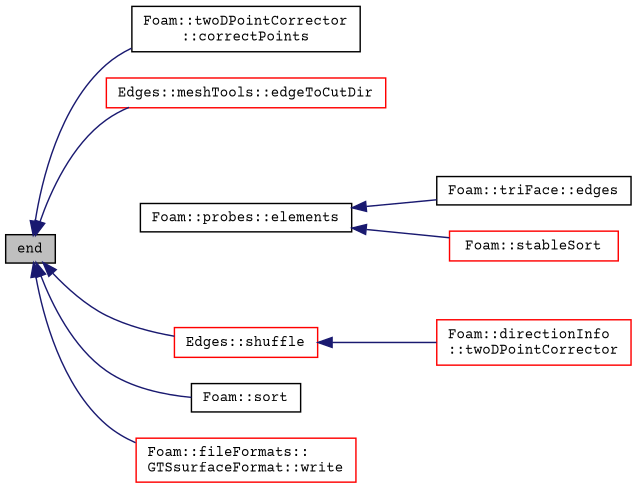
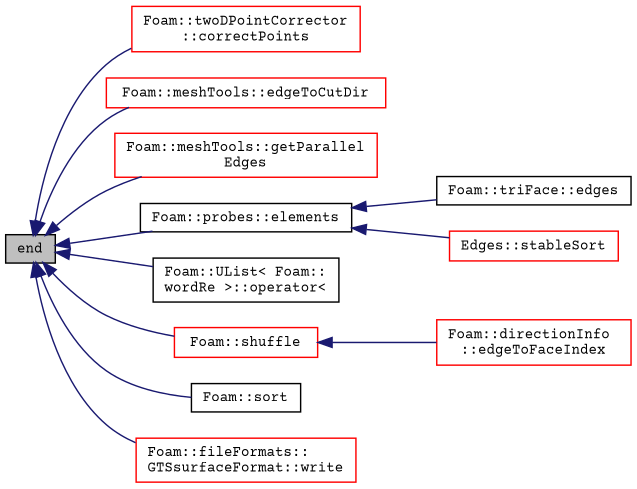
(246, 29) -> (246, 29)
(246, 93) -> (246, 93)
none -> (246, 155)
none -> (111, 237)
(534, 246) -> (534, 246)
none -> (246, 280)
(246, 342) -> (246, 342)
(534, 342) -> (534, 342)
